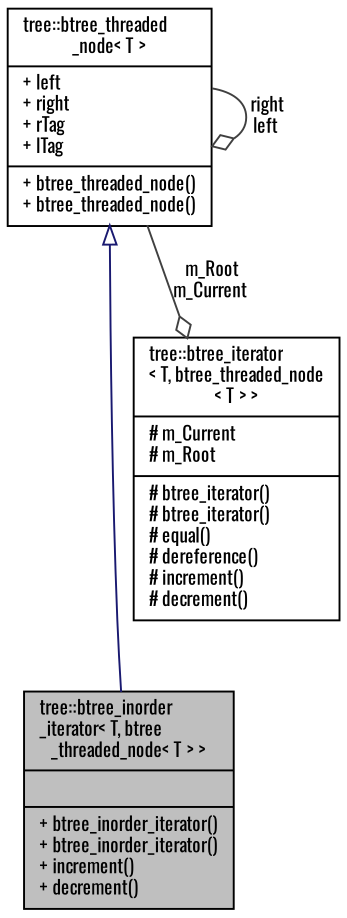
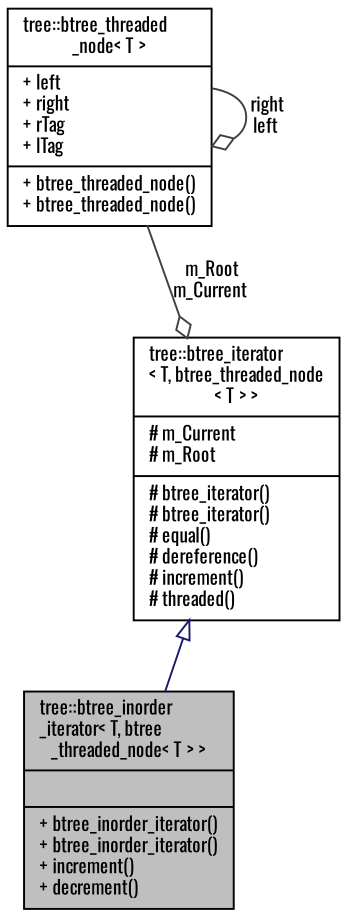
(113, 469) -> (174, 665)
(199, 600) -> (192, 600)
